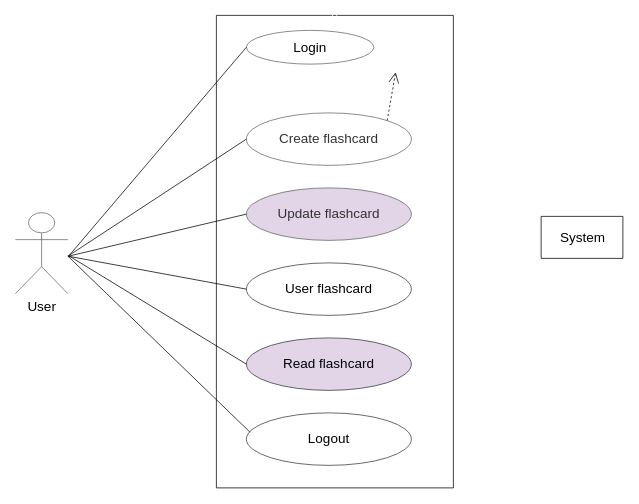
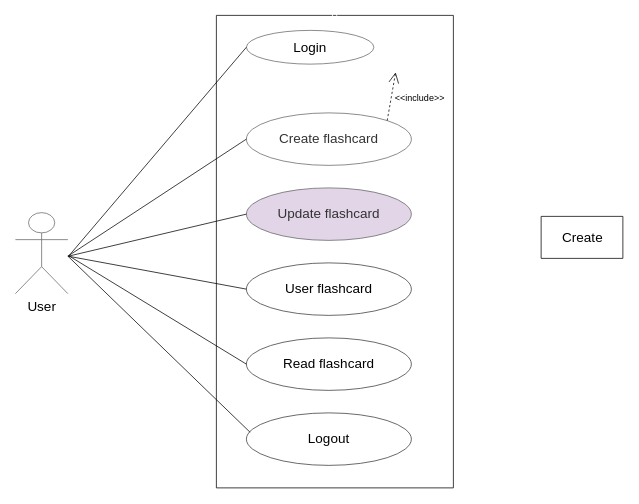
none -> (420, 98)
(583, 237) -> (583, 237)
(329, 364) -> (329, 364)
